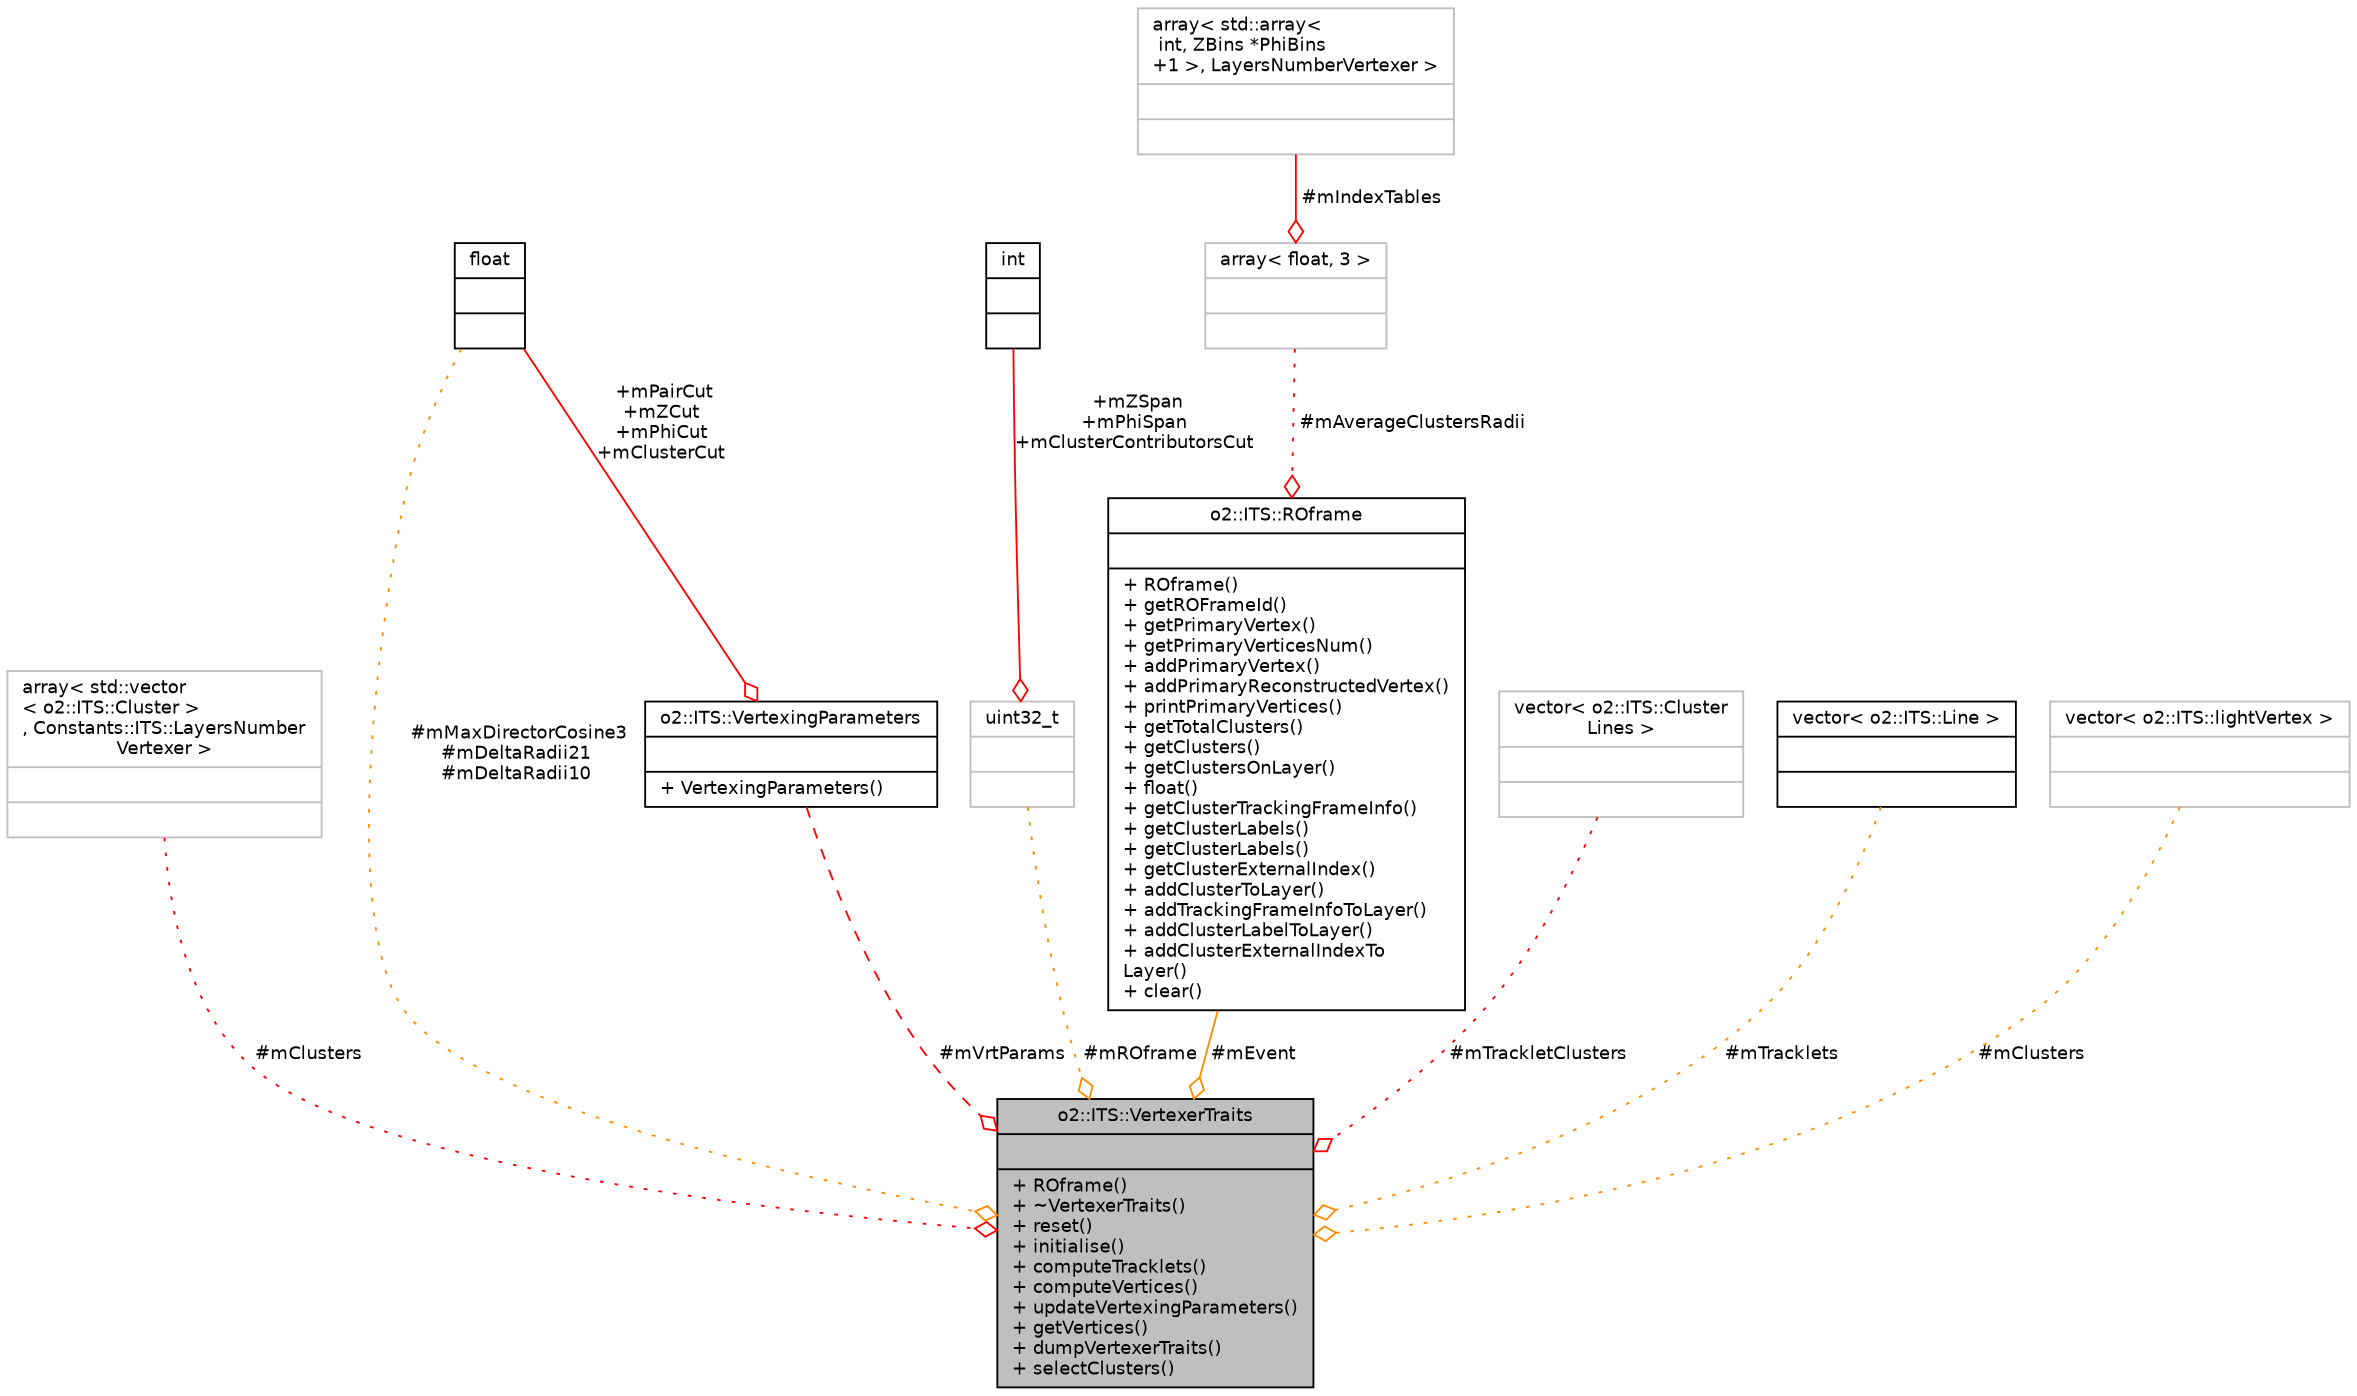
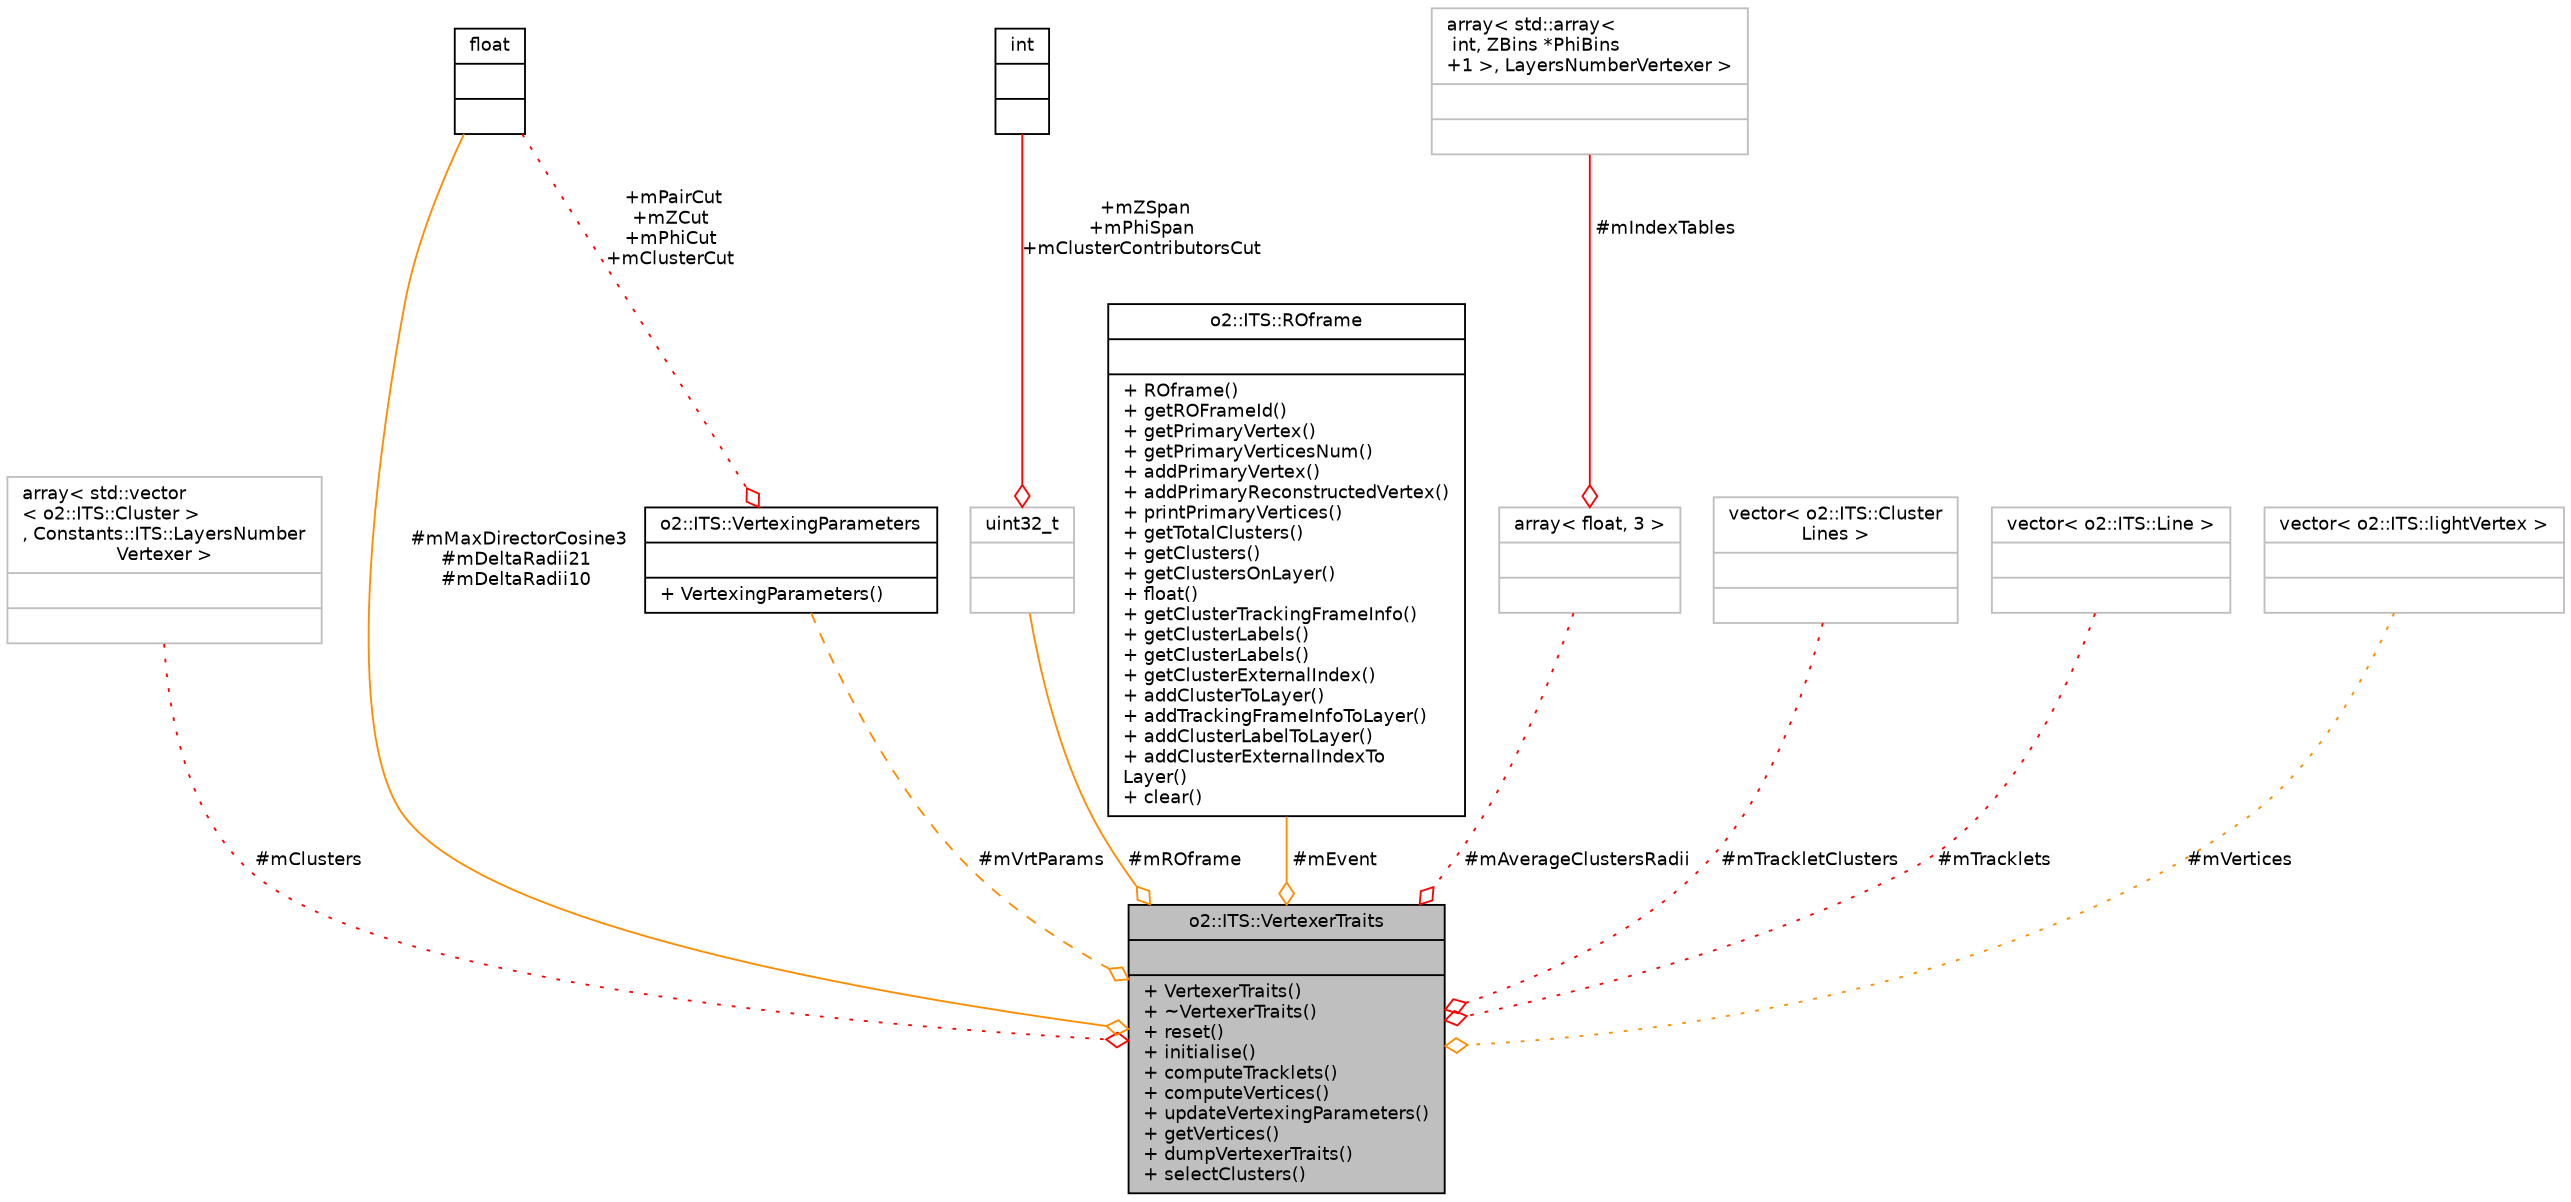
(1294, 412) -> (1516, 756)
(634, 516) -> (634, 311)
(1897, 754) -> (2111, 560)
(1049, 944) -> (1066, 756)
(875, 972) -> (927, 819)
(390, 980) -> (420, 830)
(2029, 1055) -> (2238, 861)
(1667, 1081) -> (1844, 901)
(1070, 1186) -> (1223, 992)
